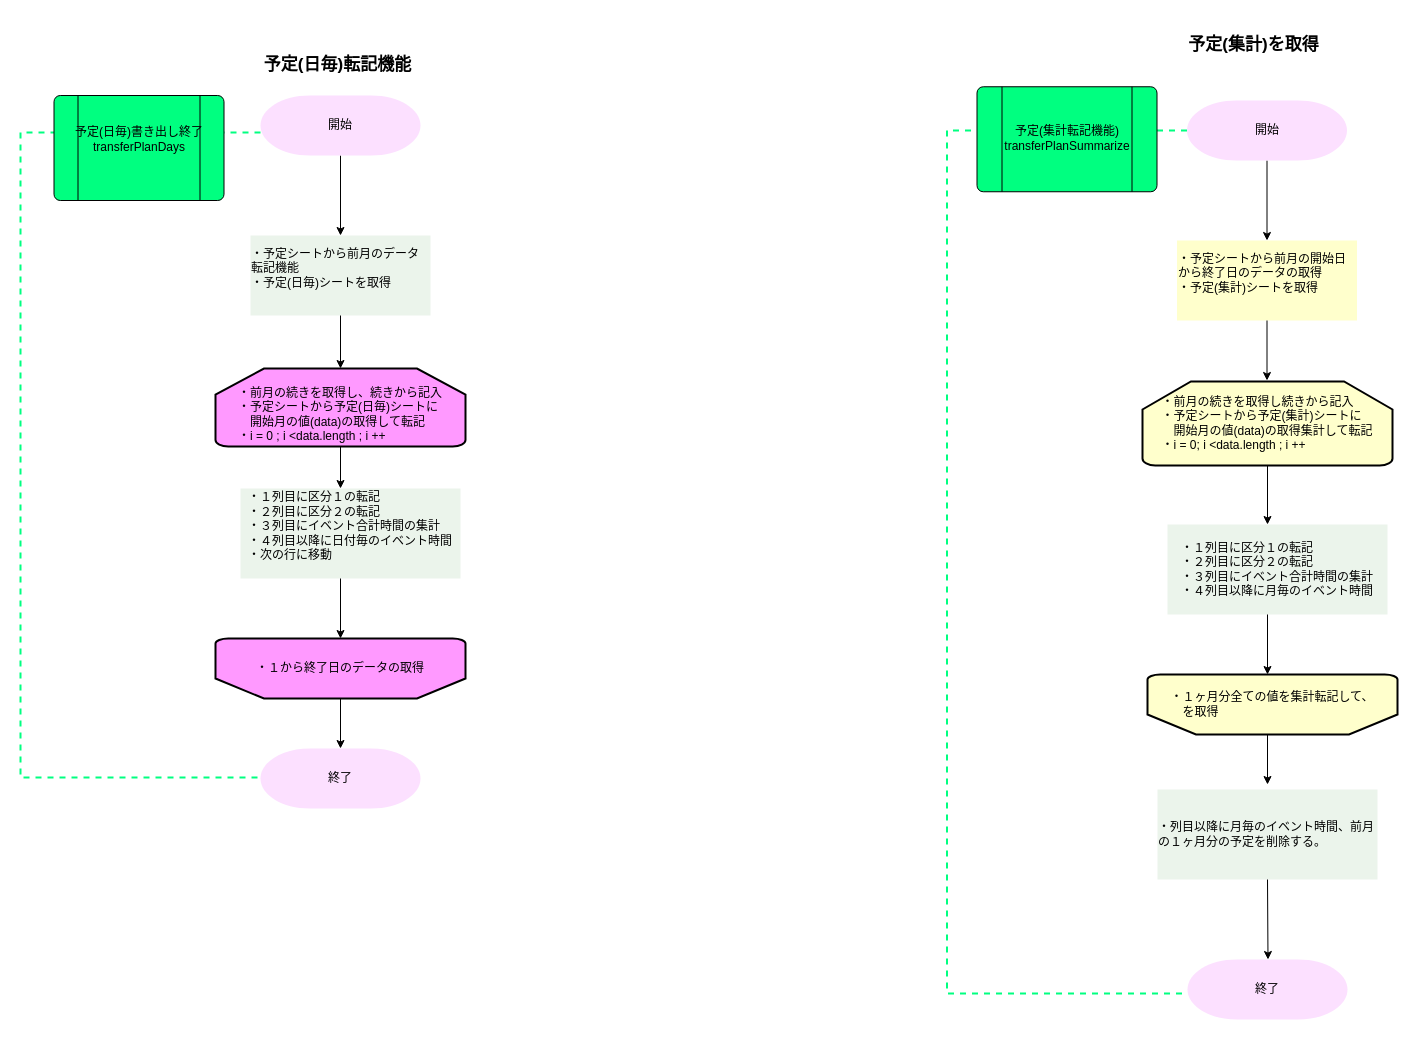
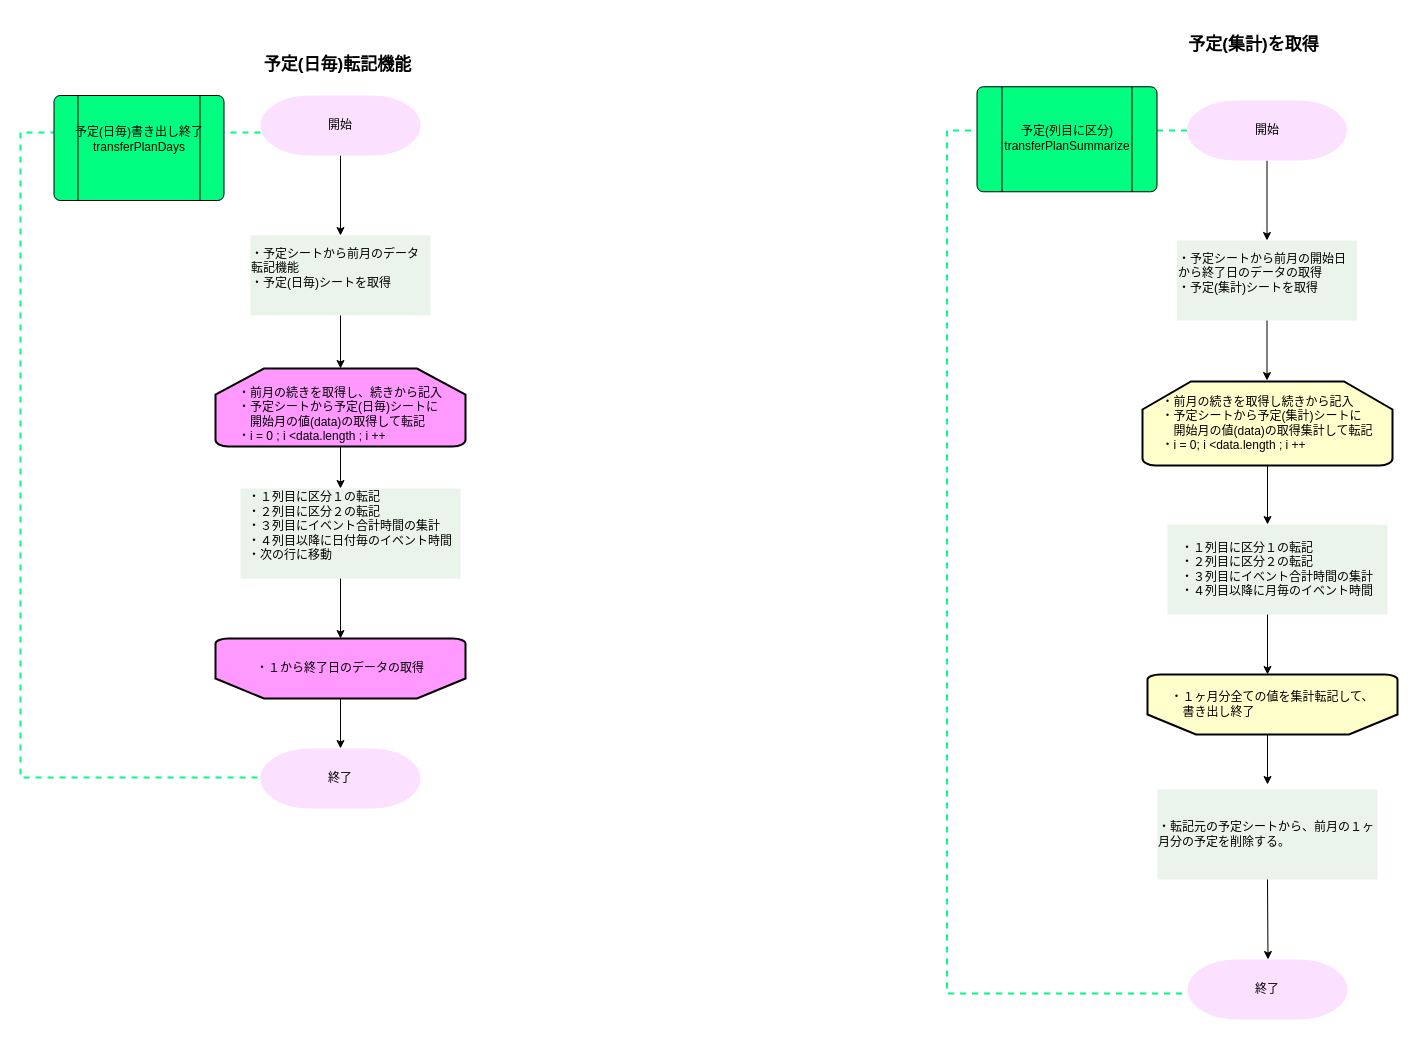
(1068, 139) -> (1068, 139)
(1267, 281) -> (1267, 281)
(1273, 705) -> (1273, 705)
(1268, 835) -> (1268, 835)
